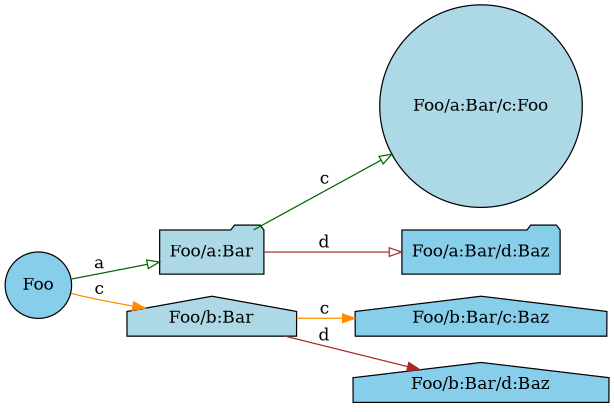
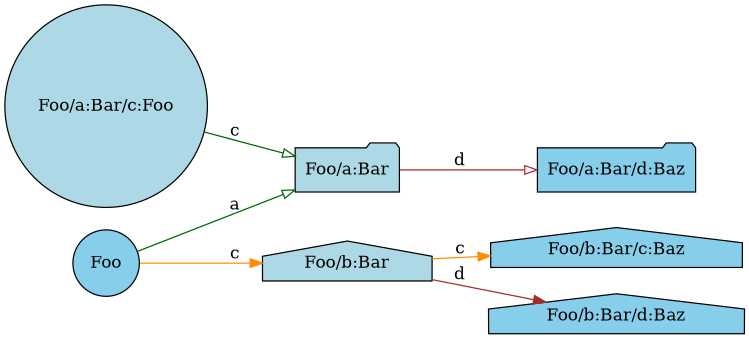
(317, 195) -> (244, 143)
